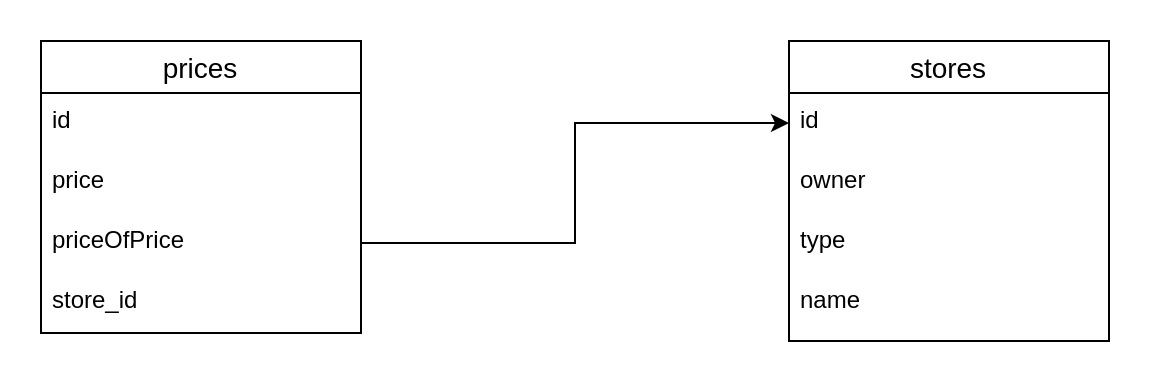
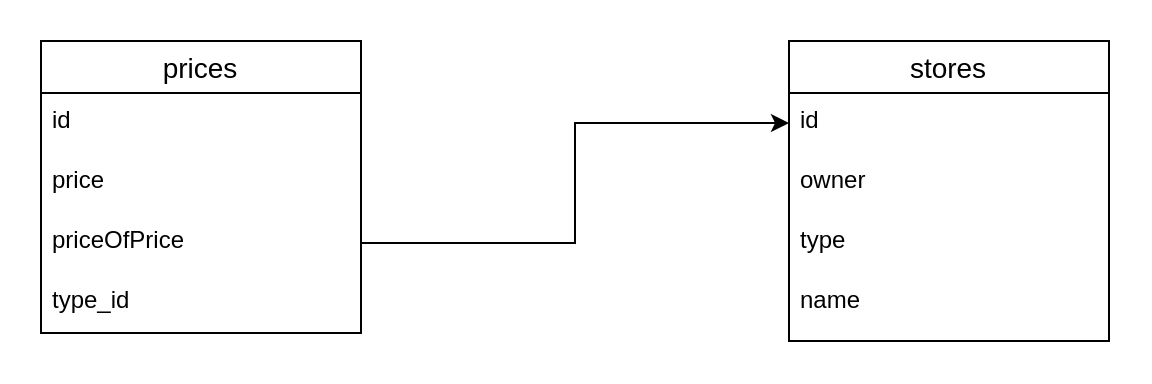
(103, 300) -> (96, 300)
